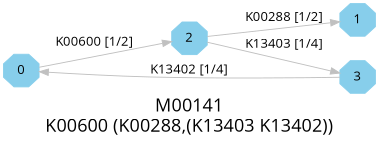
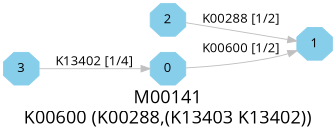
(101, 55) -> (237, 63)
(269, 57) -> none
